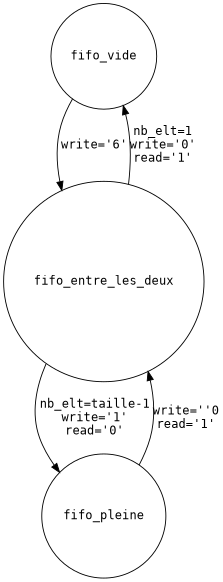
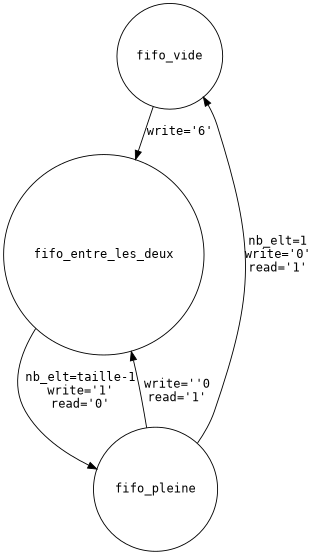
(130, 149) -> (245, 276)
